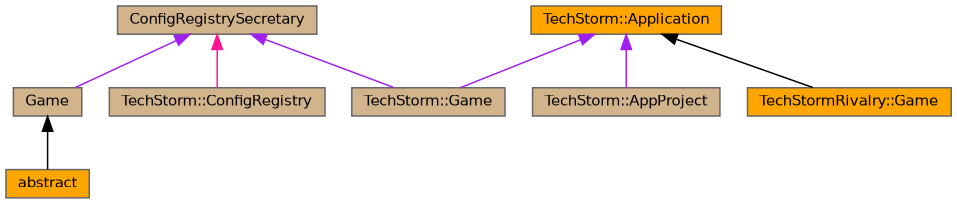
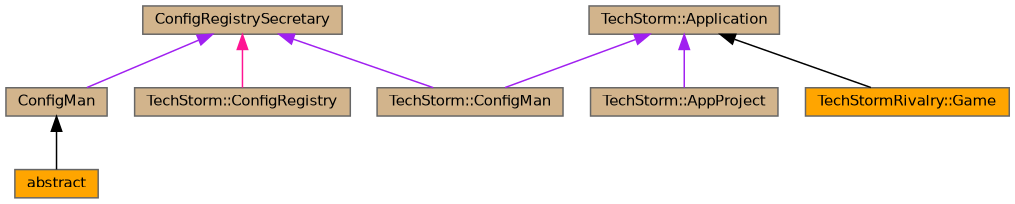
(626, 20) -> (684, 20)
(48, 102) -> (57, 102)
(428, 102) -> (470, 102)
